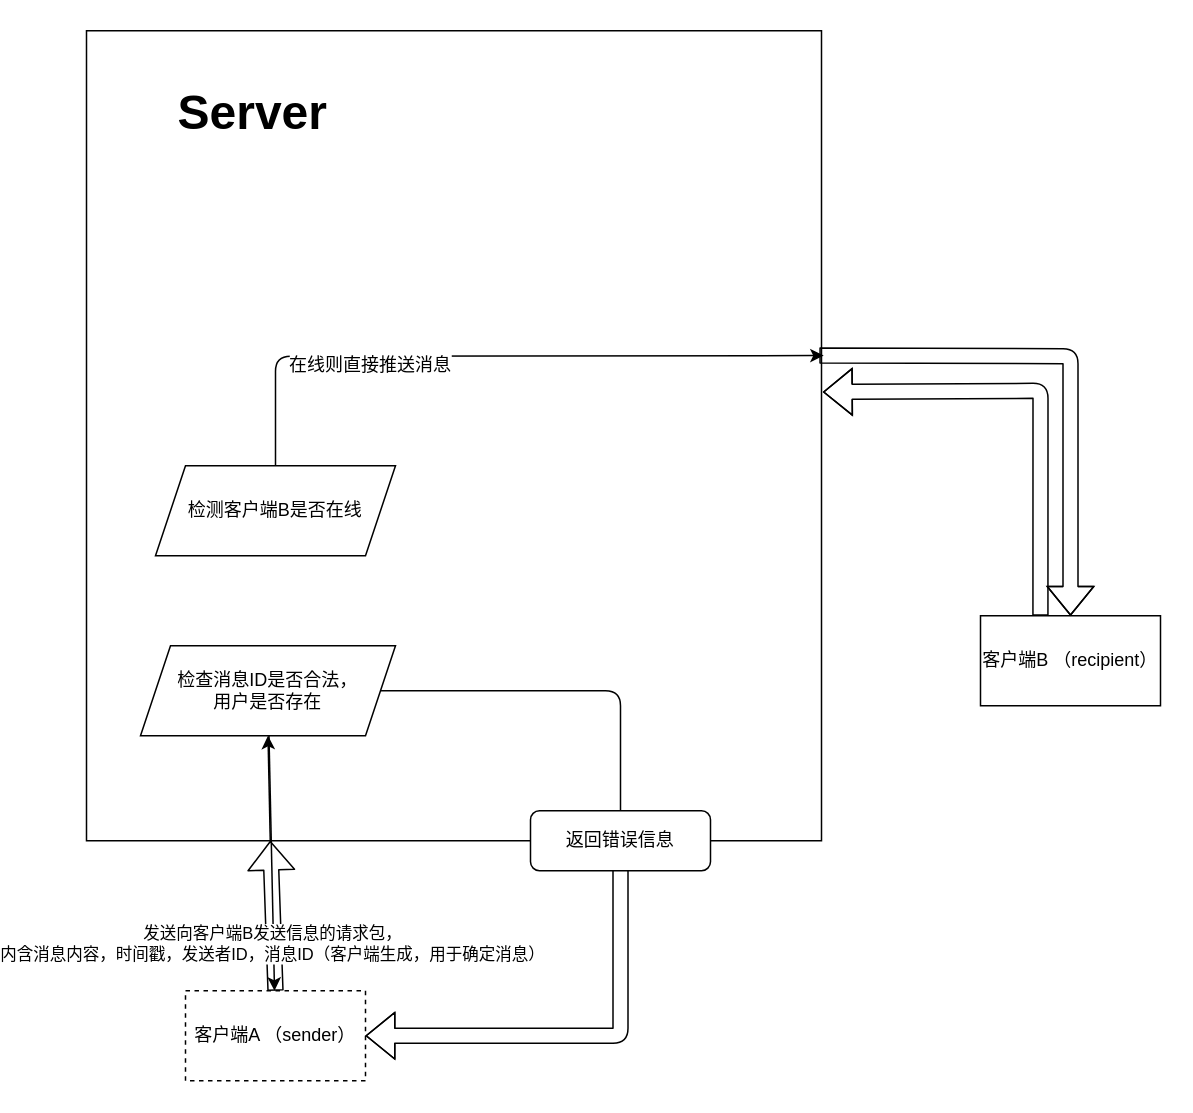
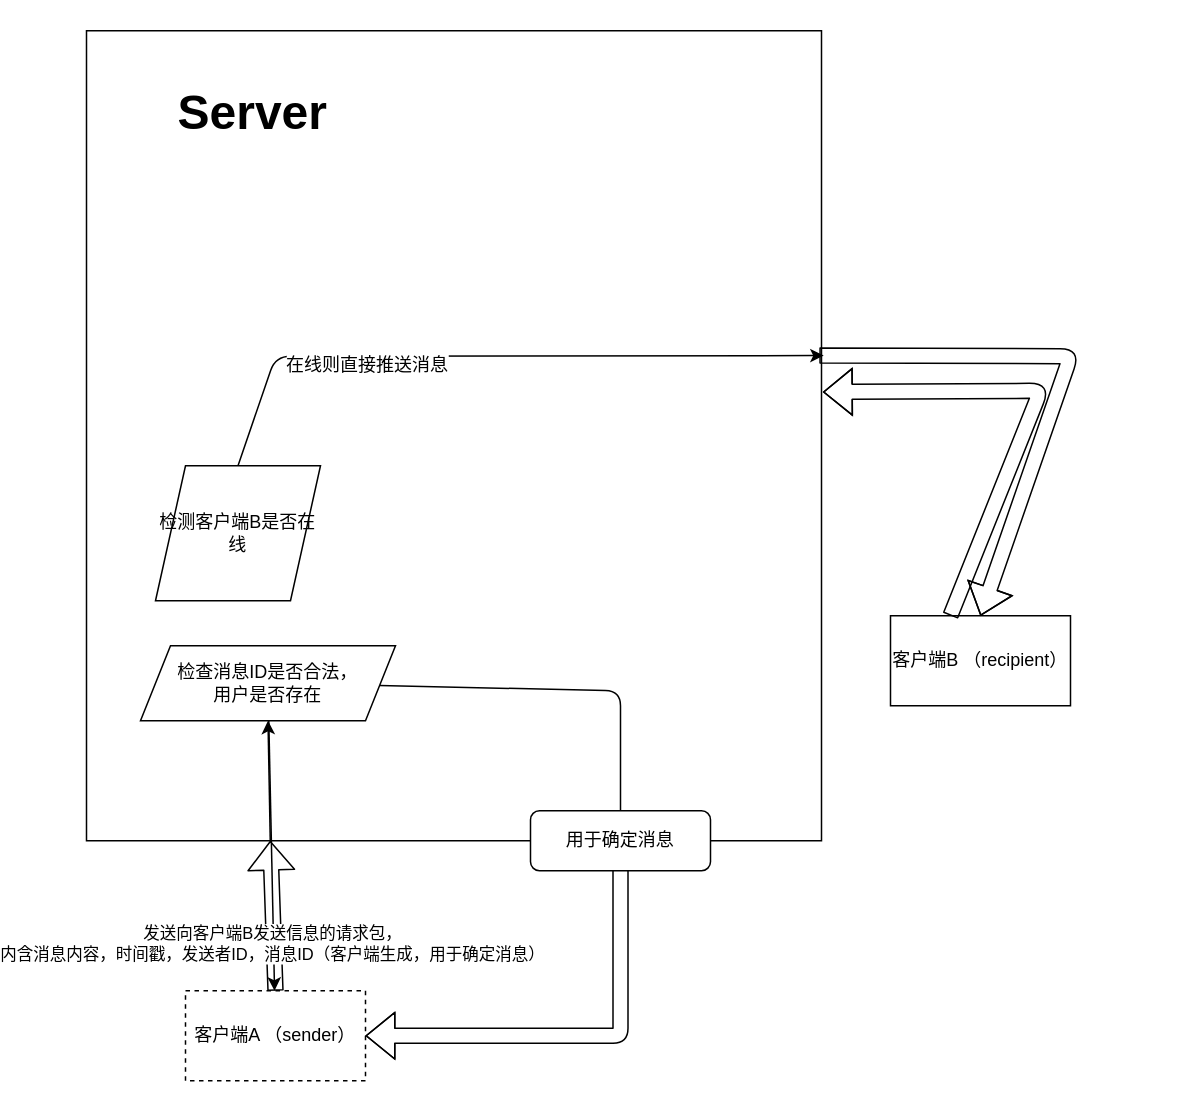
(275, 511) -> (238, 533)
(1070, 661) -> (980, 661)
(268, 691) -> (268, 683)
(620, 841) -> (620, 841)
